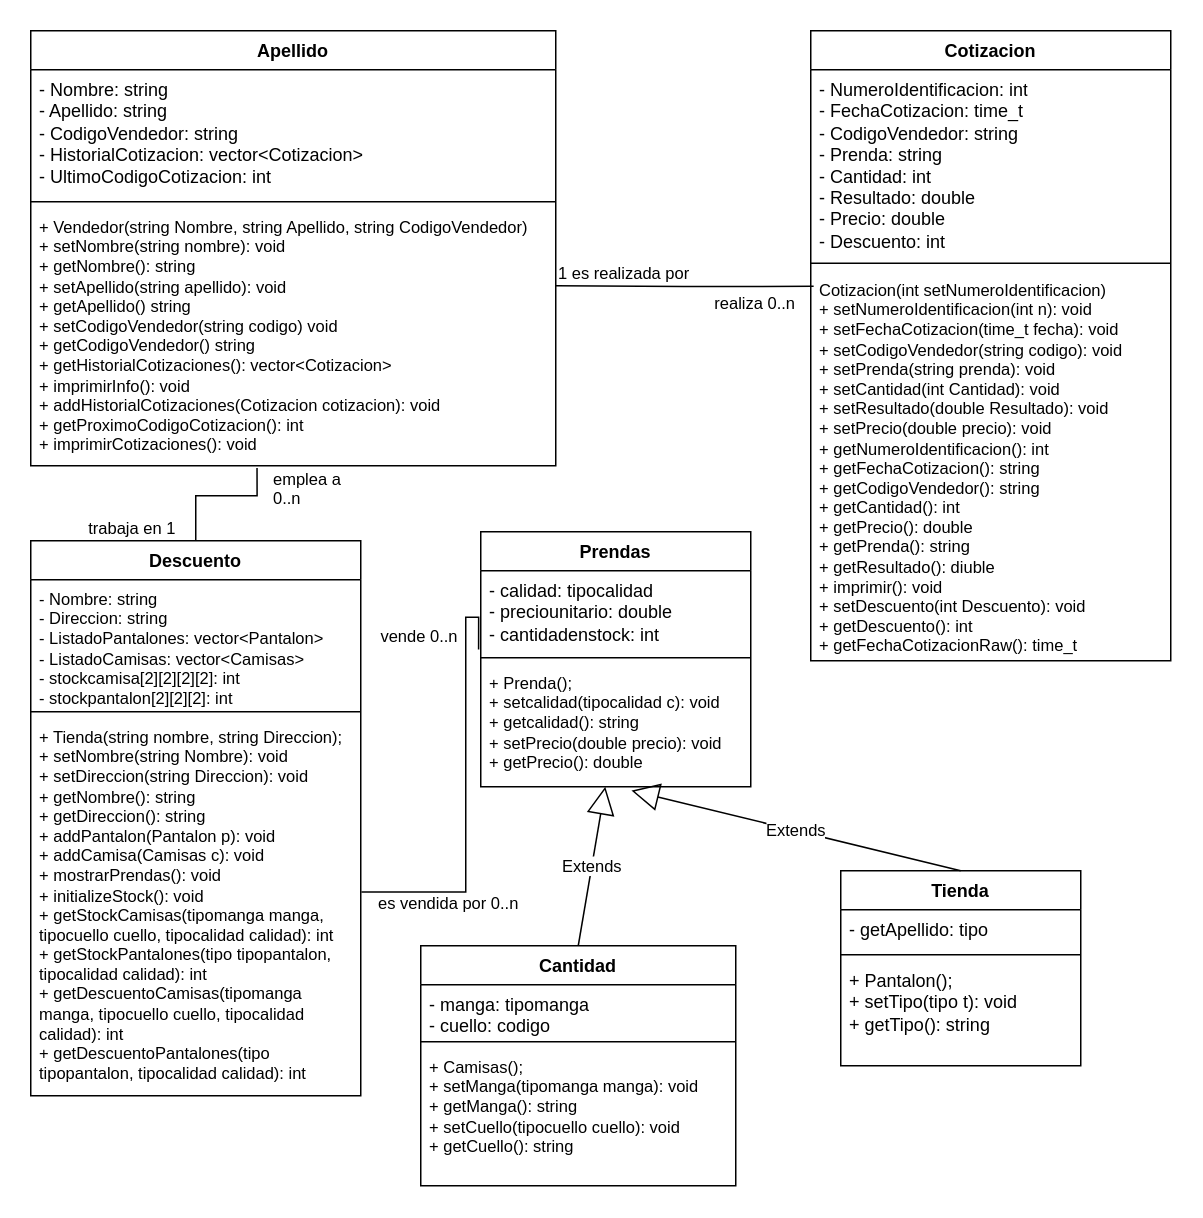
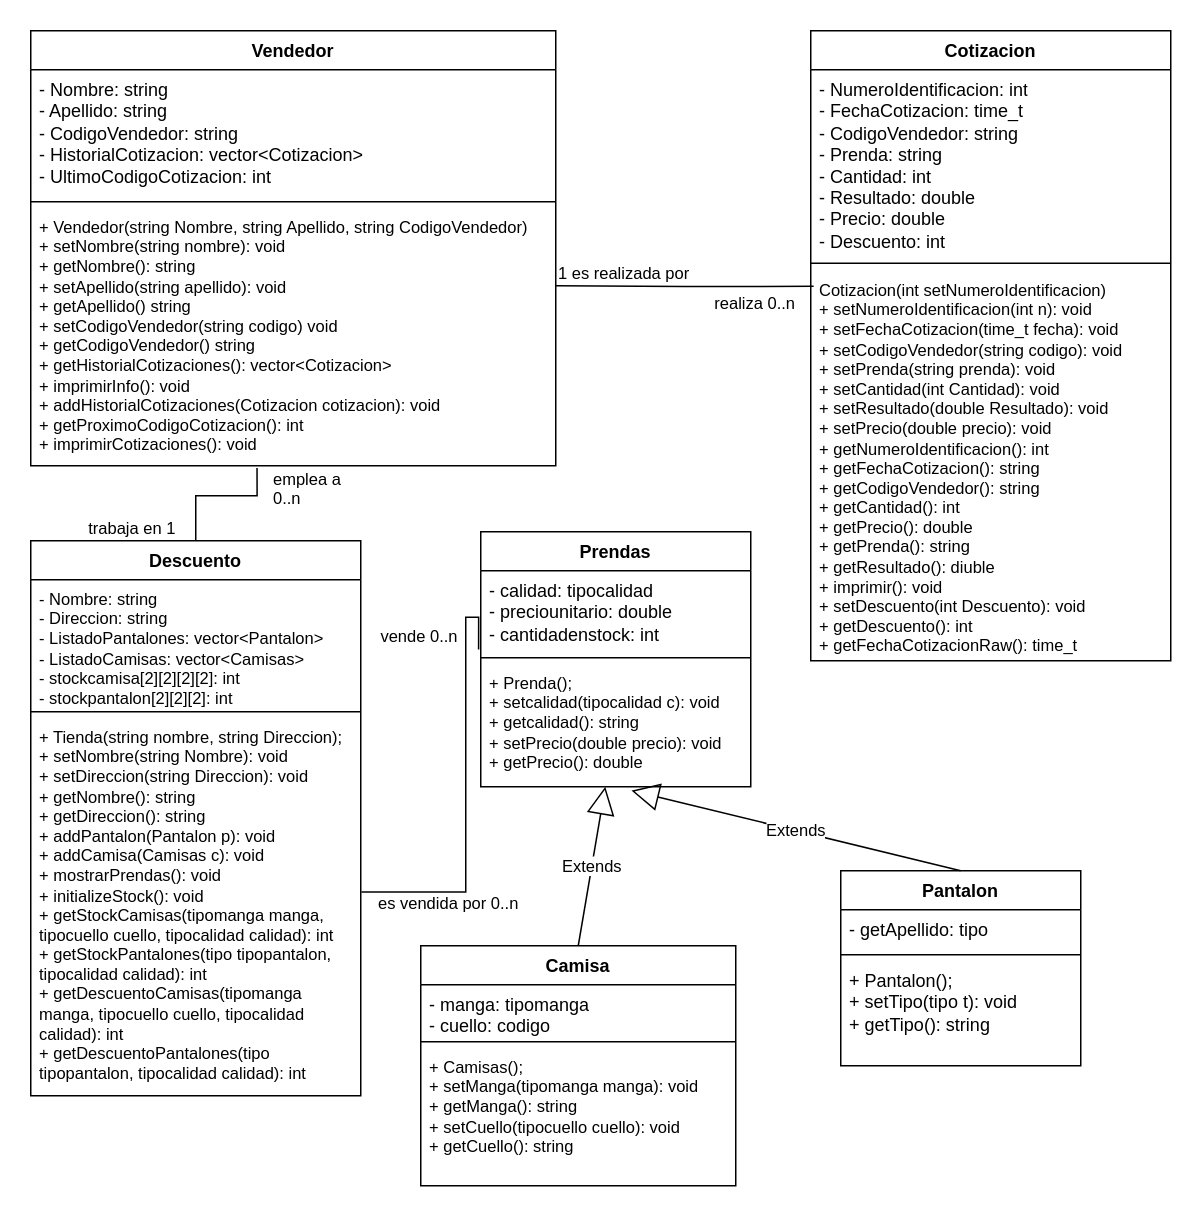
(293, 52) -> (293, 52)
(961, 892) -> (961, 892)
(578, 967) -> (578, 967)
